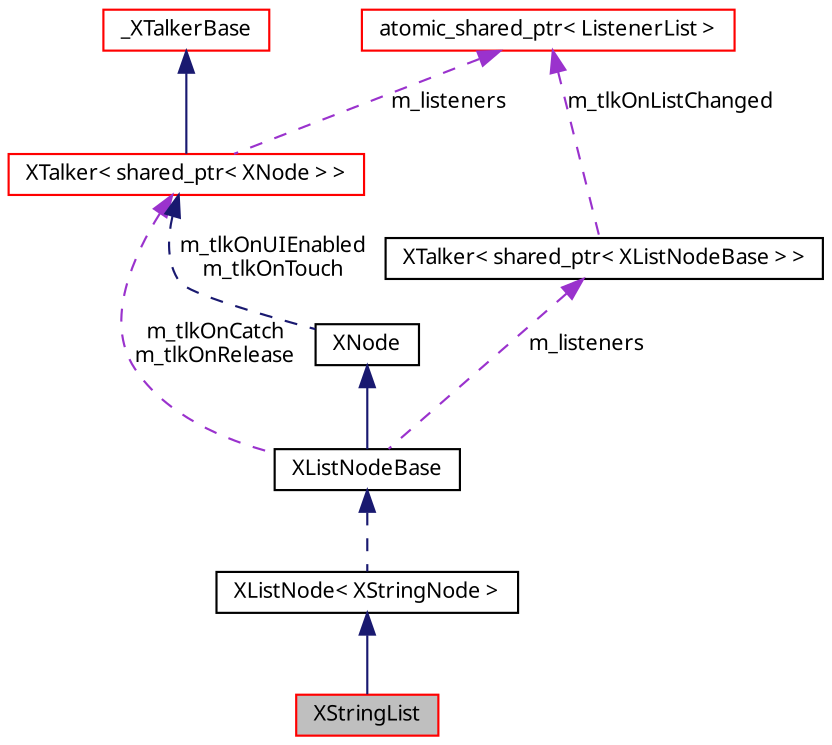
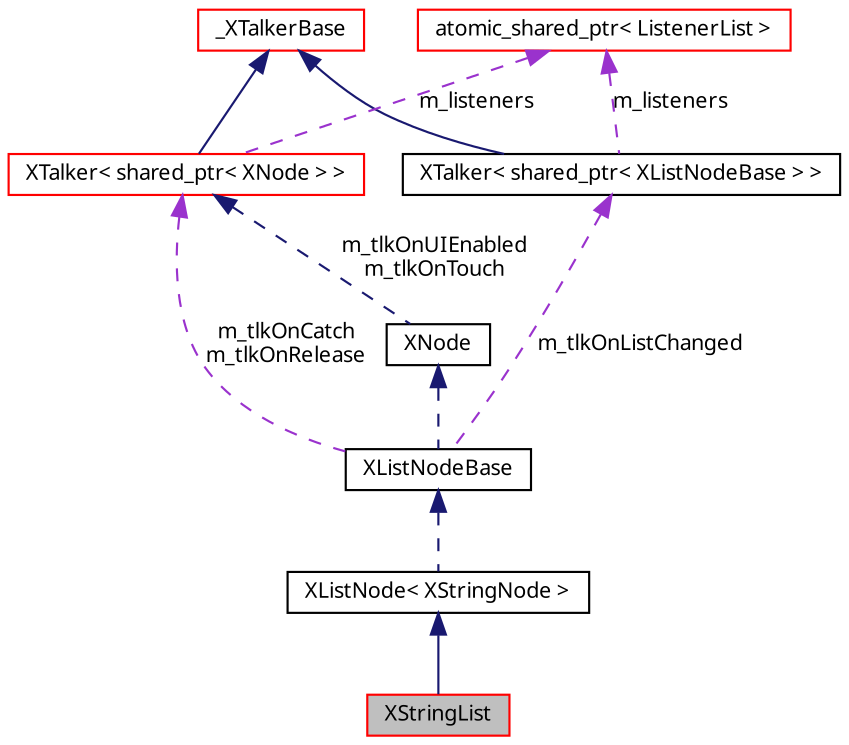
(671, 102) -> (671, 102)
none -> (404, 123)
(587, 345) -> (641, 345)
(367, 418) -> (438, 418)
